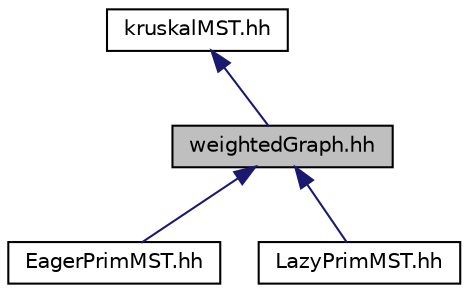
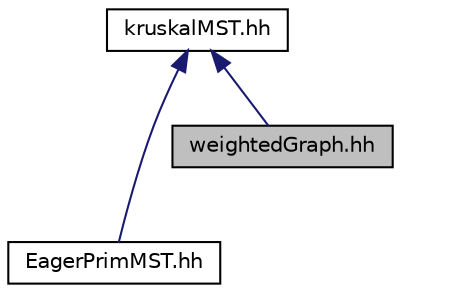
(190, 211) -> (144, 155)
(359, 263) -> none
